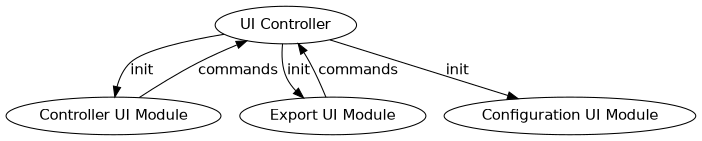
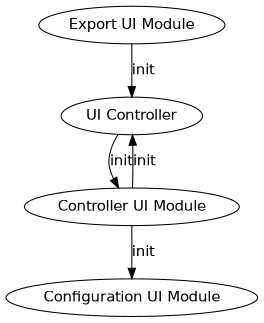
(419, 68) -> (132, 247)
(284, 69) -> none
(238, 70) -> (144, 161)
(358, 70) -> (143, 70)
